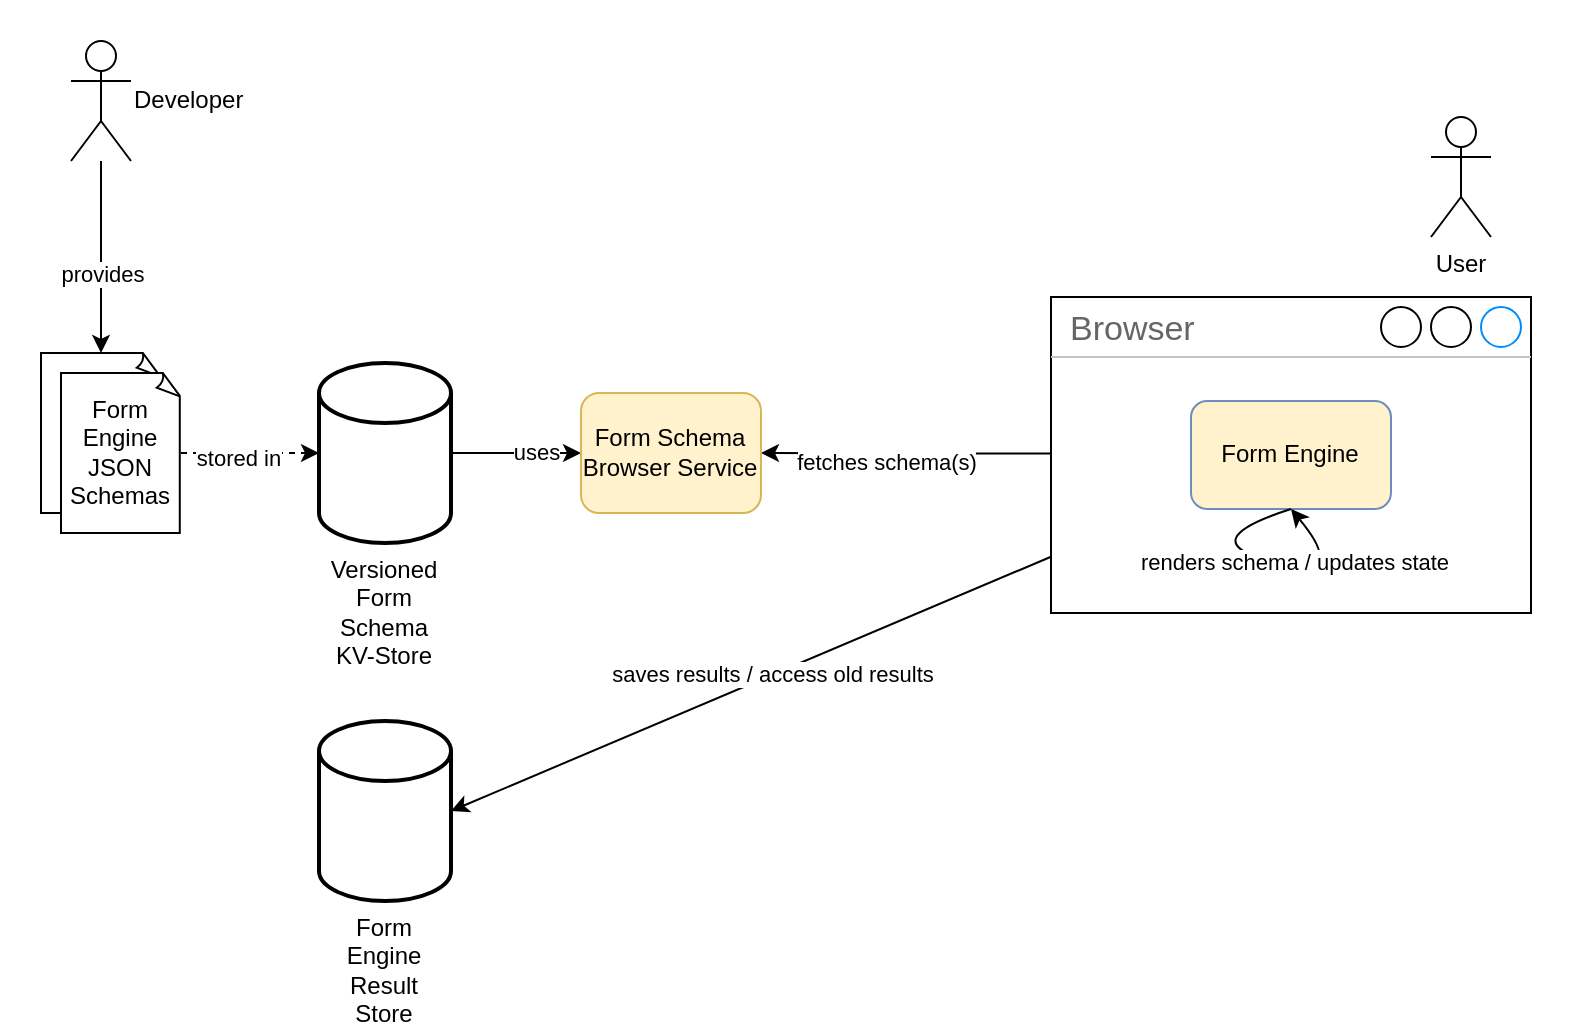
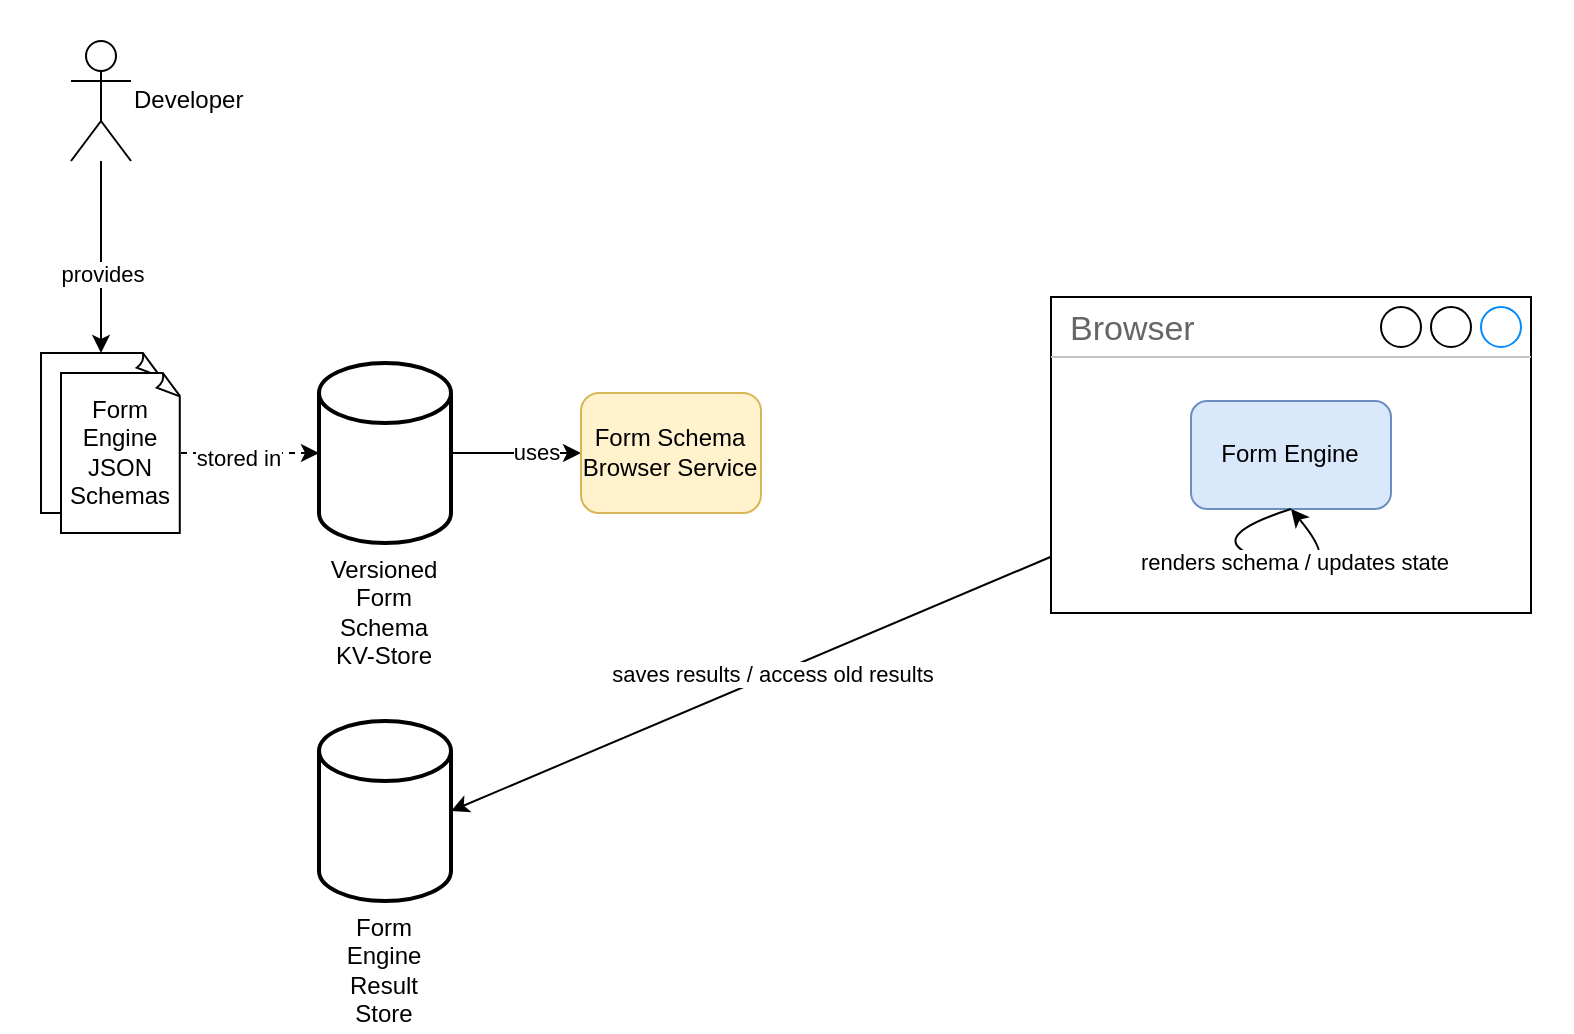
(1461, 177) -> none
(1009, 453) -> none
(1291, 455) -> (1291, 455)
